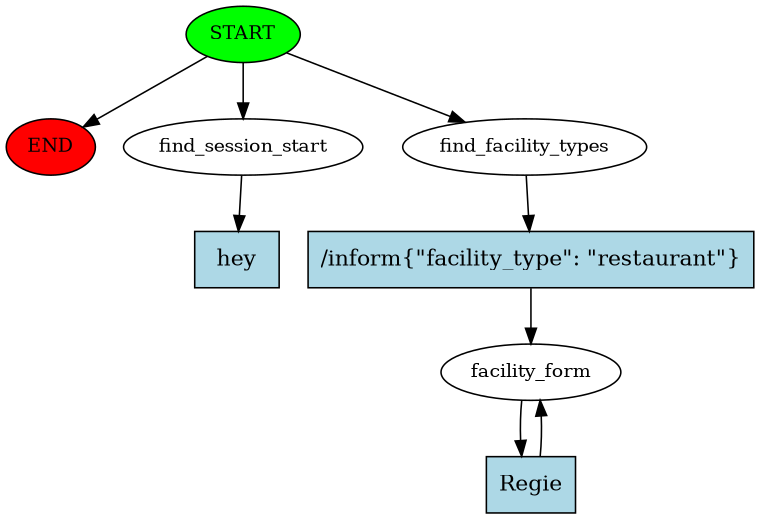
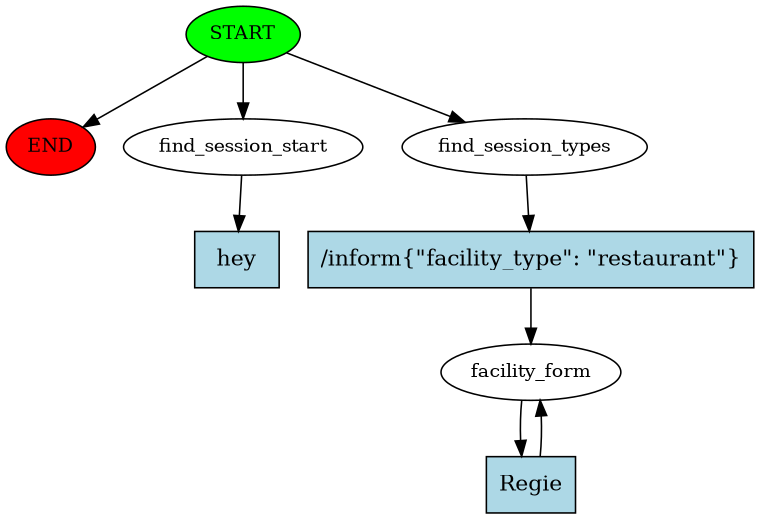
(525, 147) -> (525, 147)
